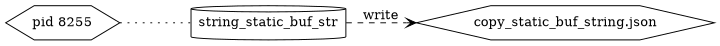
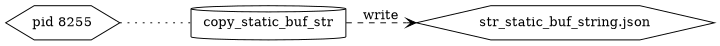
(268, 23) -> (268, 23)
(565, 23) -> (565, 23)
